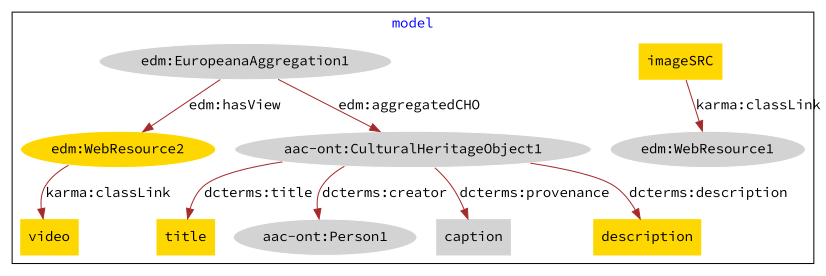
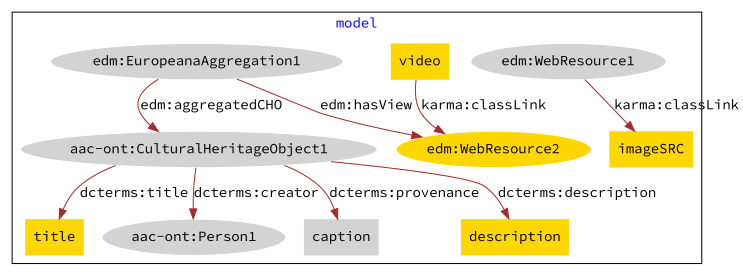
(693, 101) -> (606, 102)
(48, 183) -> (418, 107)
